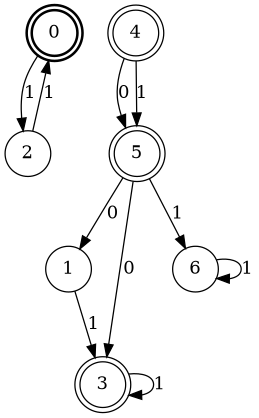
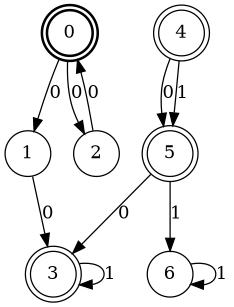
(30, 93) -> (77, 93)
(50, 93) -> (94, 93)
(105, 208) -> (48, 89)
(94, 324) -> (48, 214)
